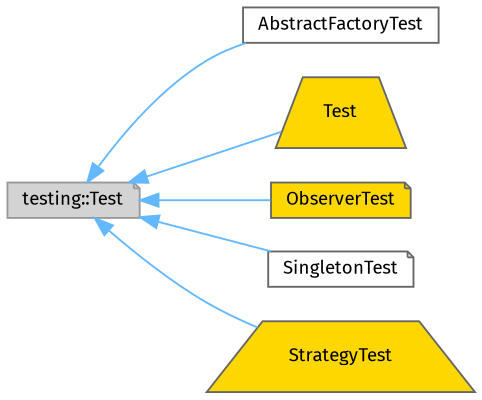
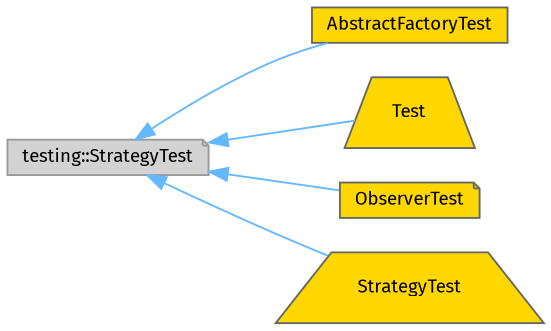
(341, 25) -> (410, 25)
(74, 200) -> (108, 157)
(341, 269) -> none
